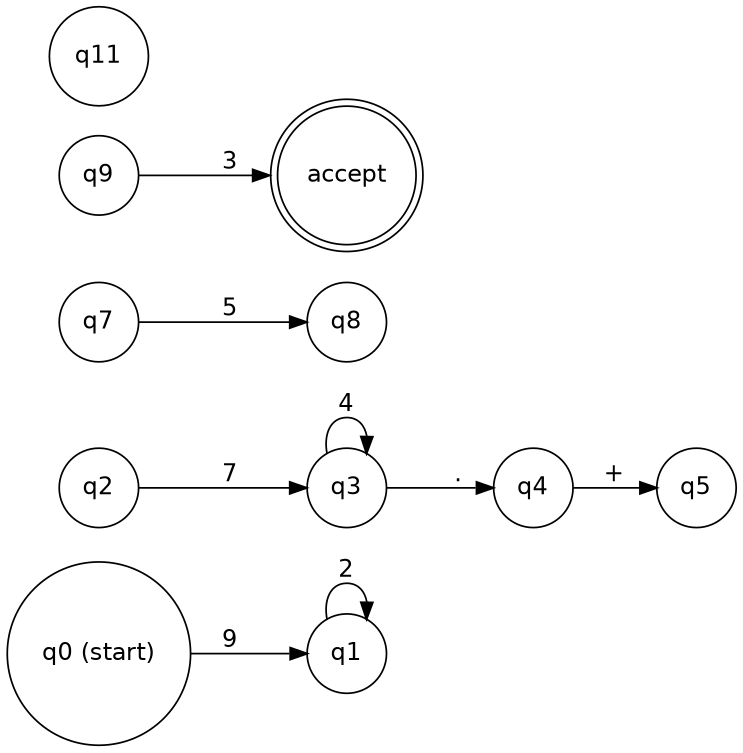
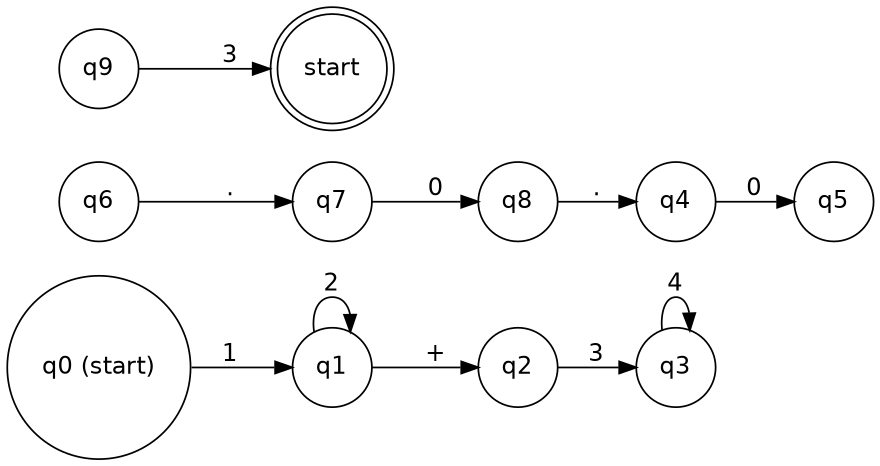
(99, 56) -> none
(347, 175) -> (332, 69)
none -> (99, 202)
(231, 309) -> (436, 189)
none -> (416, 367)
(231, 475) -> (597, 355)
(615, 475) -> (755, 189)
(431, 488) -> (588, 202)
(231, 641) -> (231, 355)
